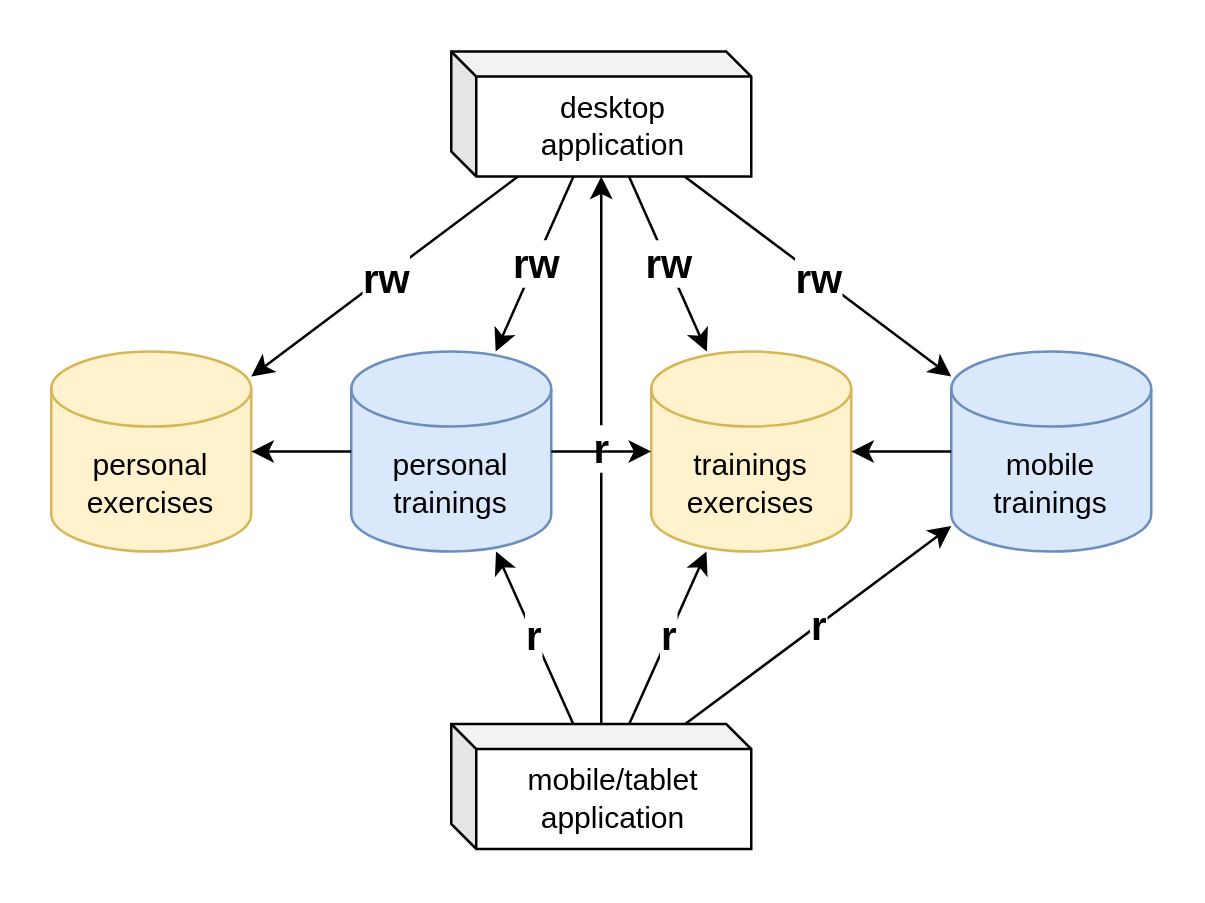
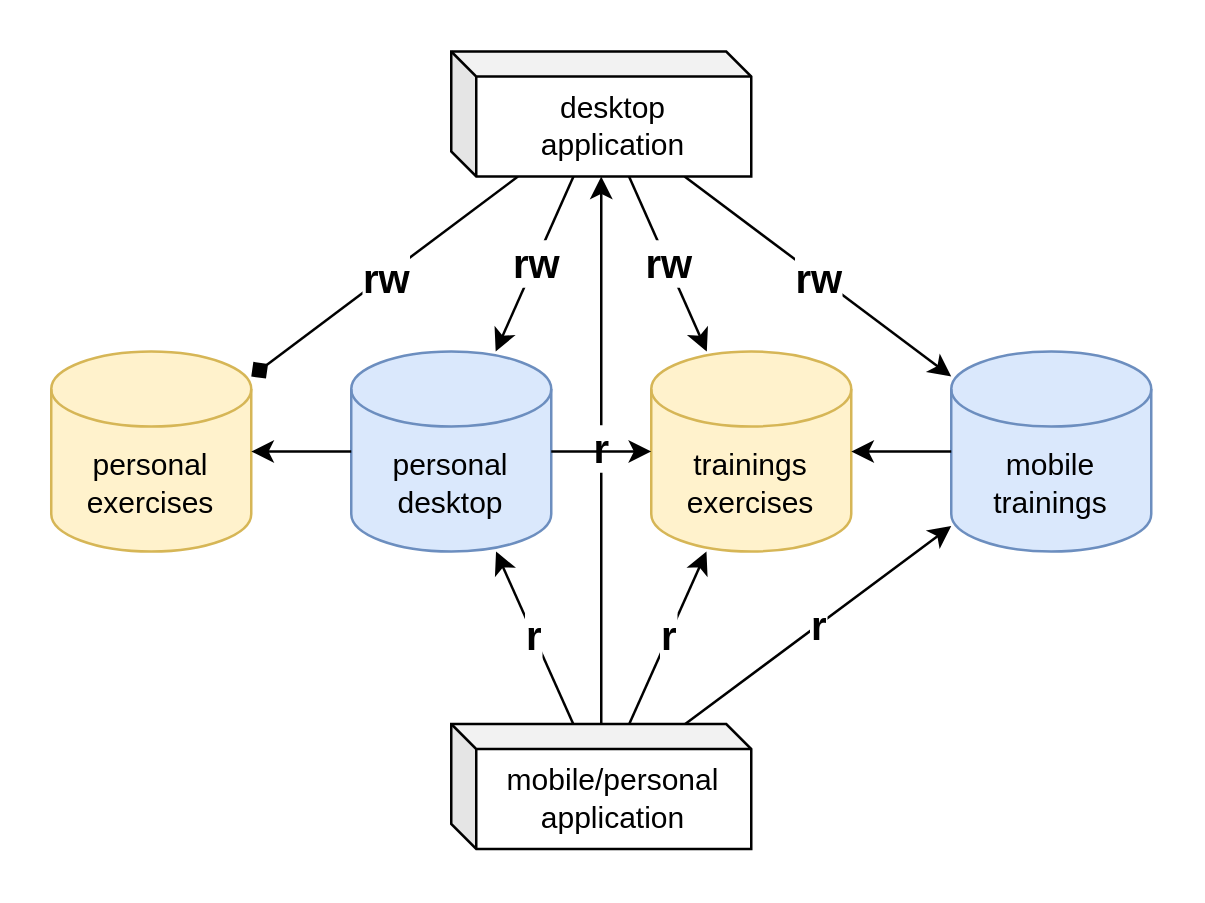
(266, 365) -> (267, 364)
(451, 484) -> (451, 484)
(614, 799) -> (614, 799)
